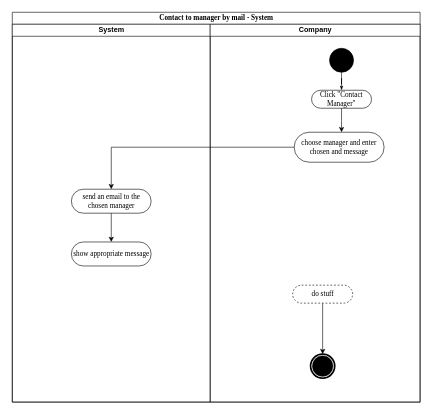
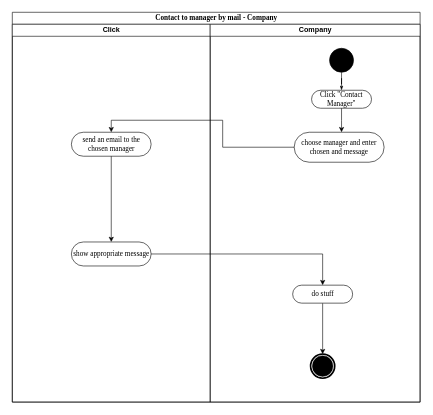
(217, 18) -> (217, 18)
(112, 30) -> (112, 30)
(111, 201) -> (111, 144)
none -> (323, 266)
(323, 294) -> (323, 294)
